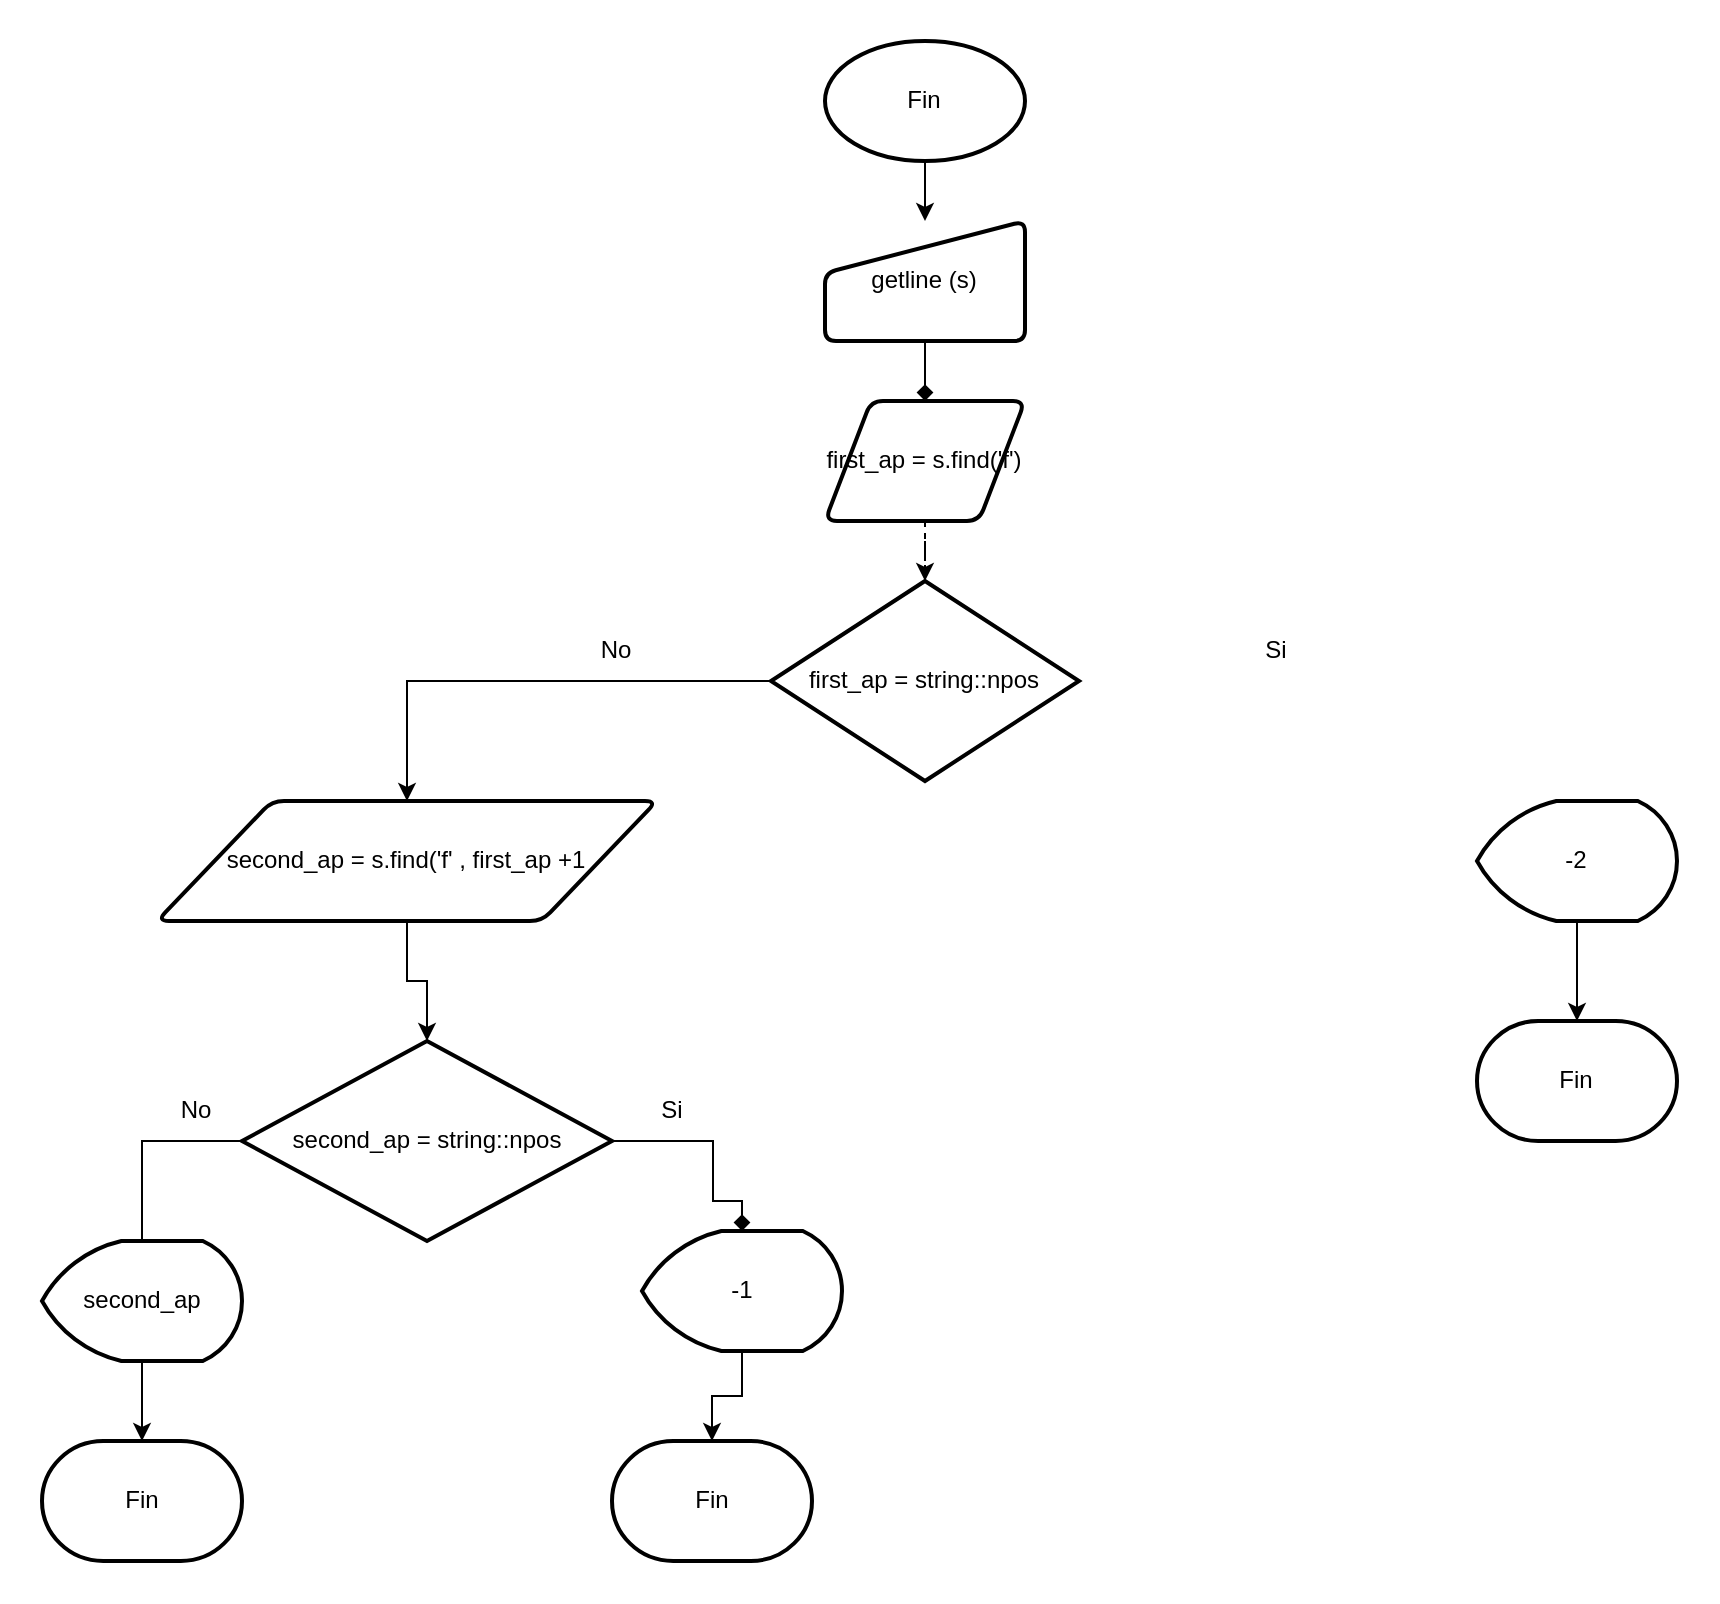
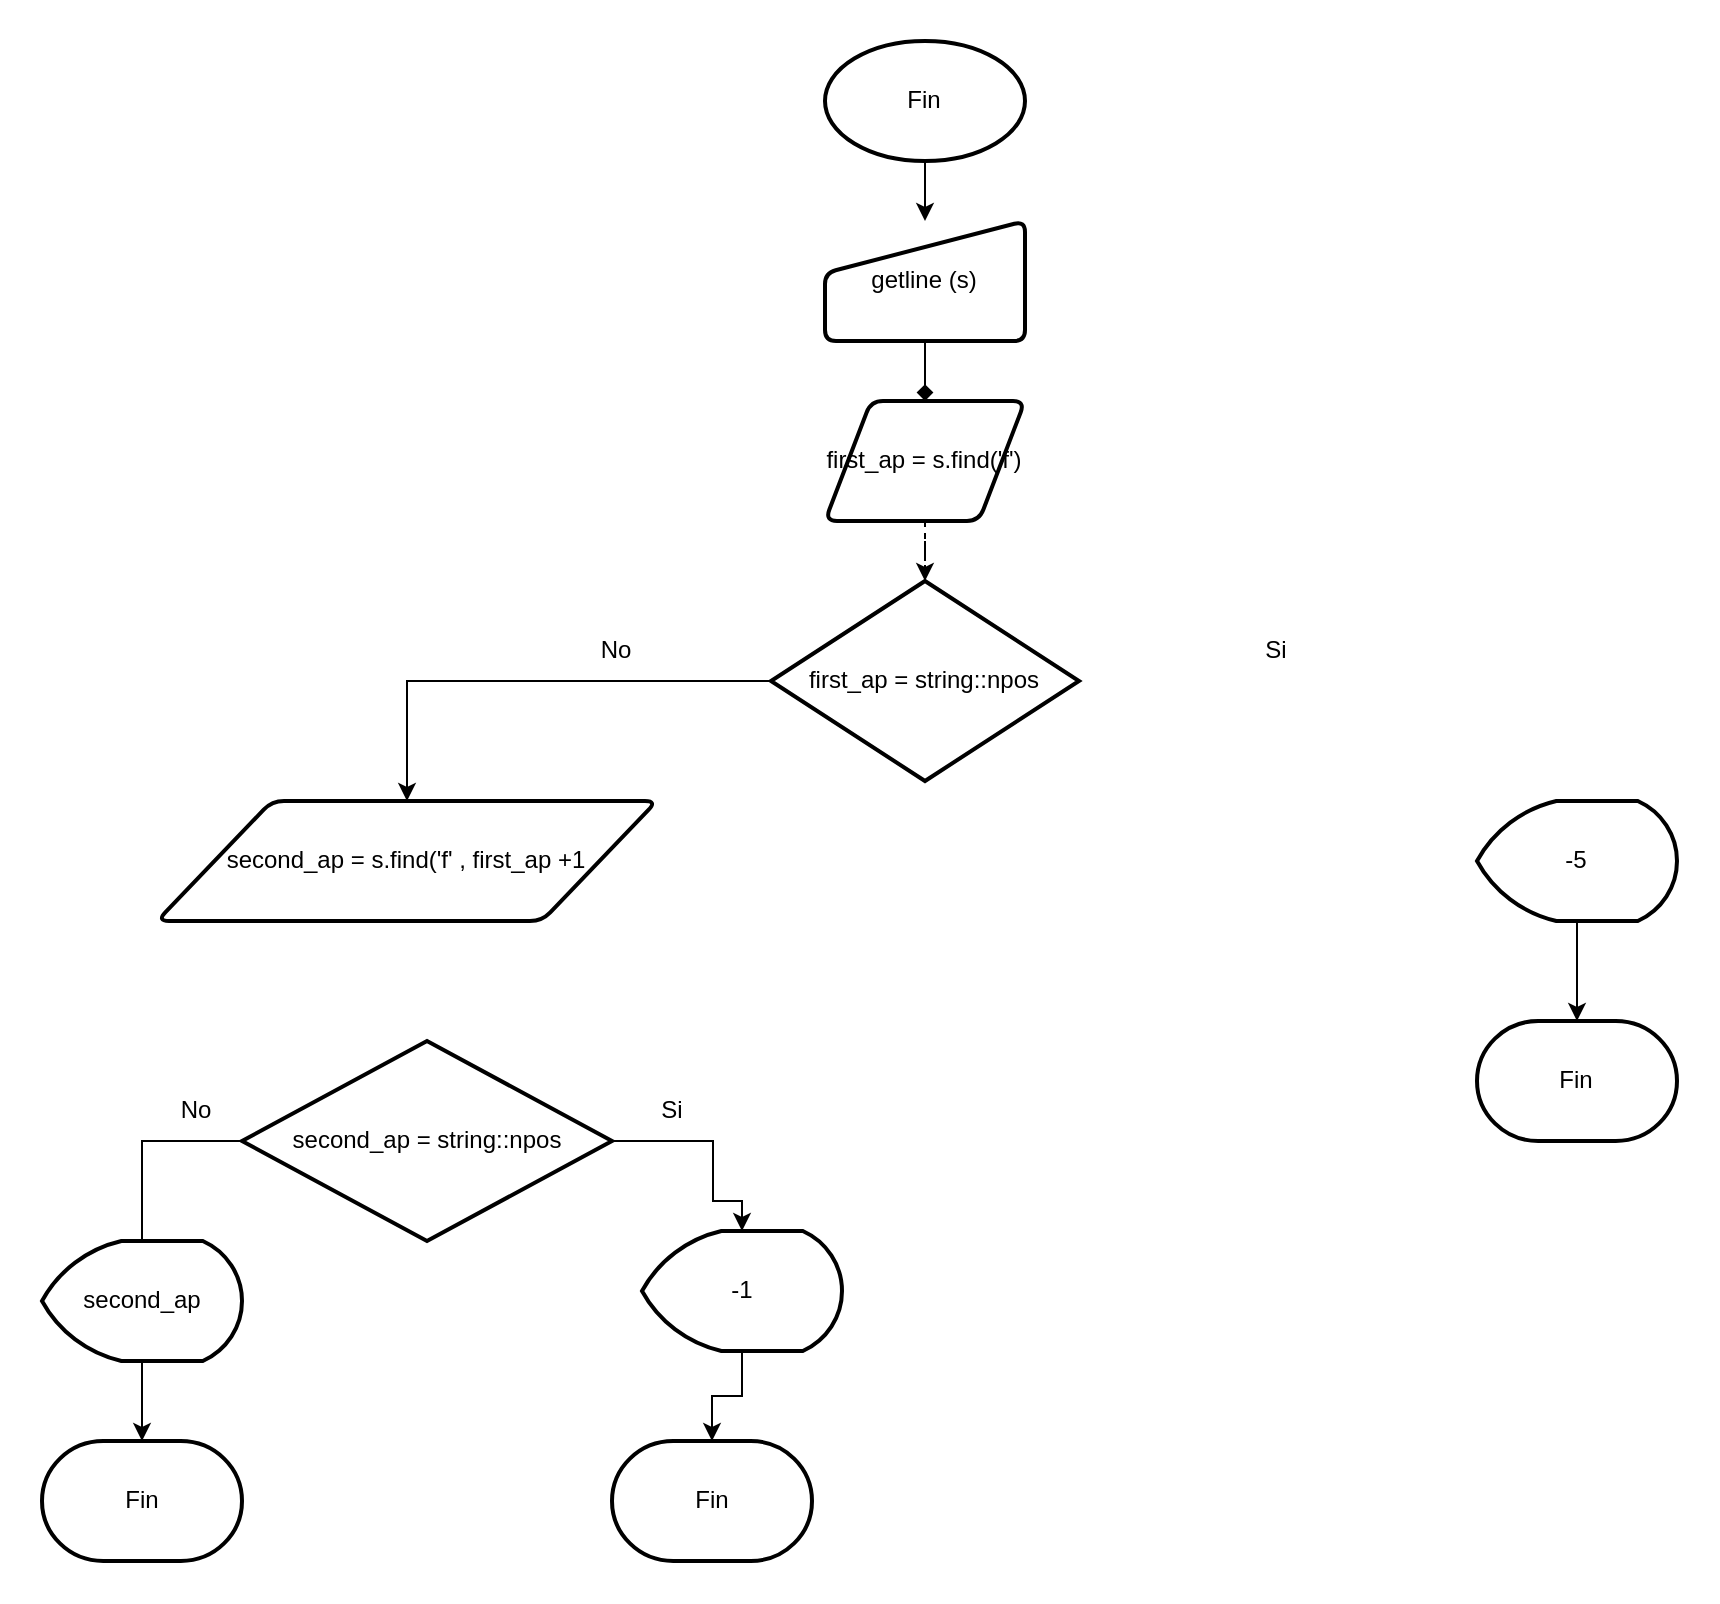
(1577, 861) -> (1577, 861)
(410, 981) -> none
(742, 1215) -> (742, 1216)
